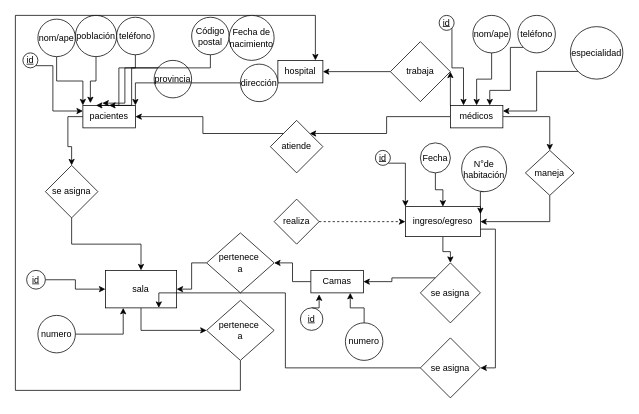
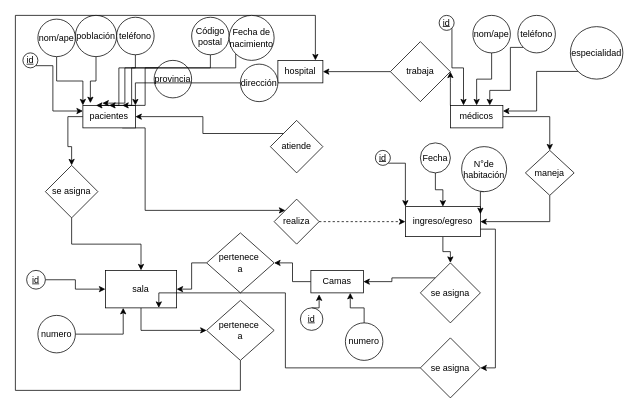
none -> (145, 92)
(387, 129) -> none
none -> (211, 210)
